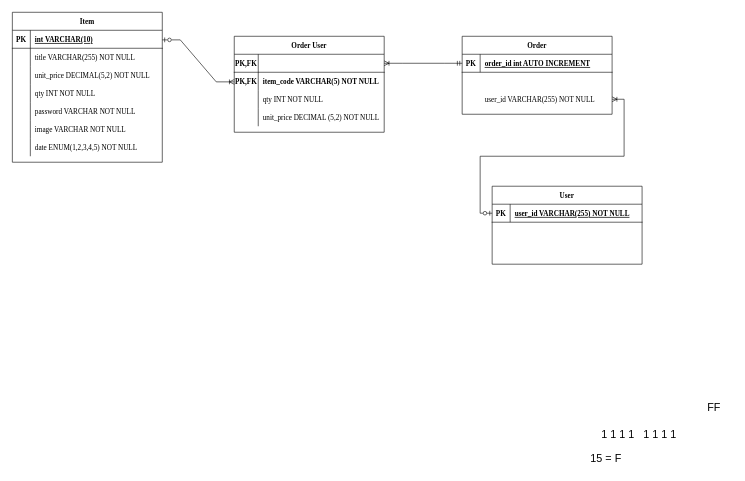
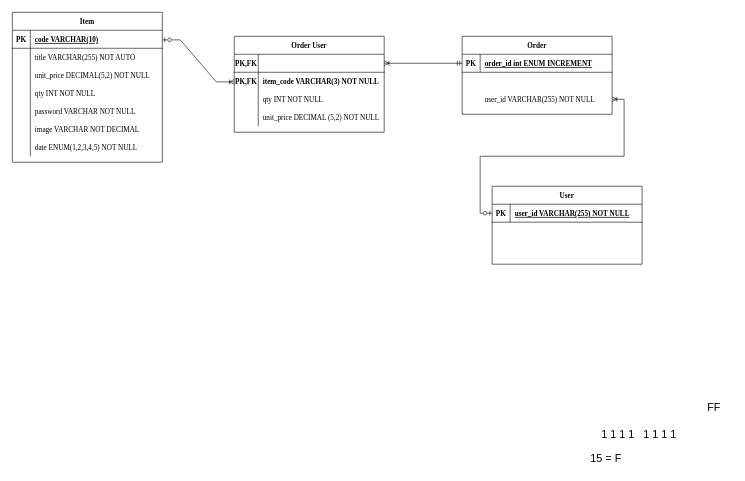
(63, 40) -> (66, 40)
(85, 58) -> (85, 58)
(535, 64) -> (535, 64)
(318, 82) -> (318, 82)
(75, 130) -> (81, 130)
